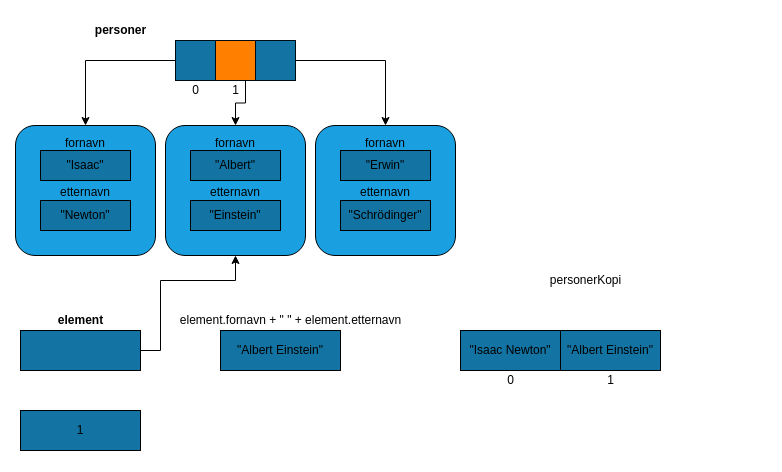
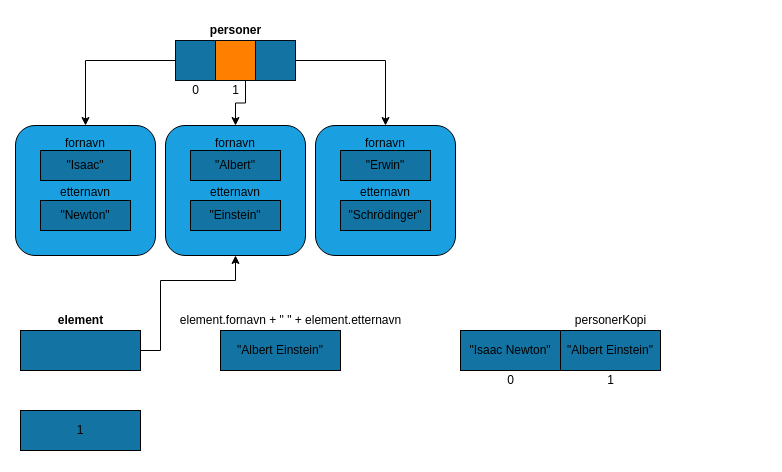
(121, 31) -> (236, 31)
(586, 281) -> (611, 321)
